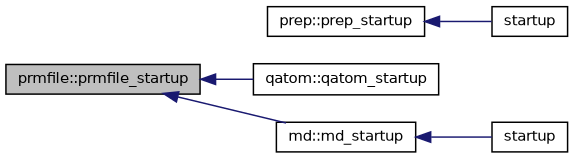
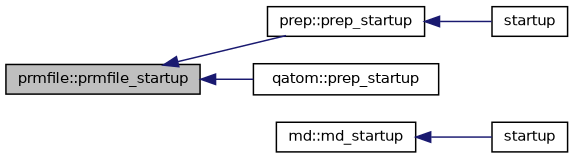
(346, 79) -> (346, 79)
(232, 110) -> (232, 49)
